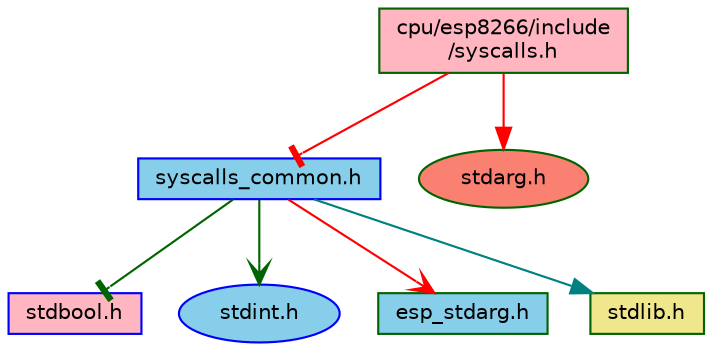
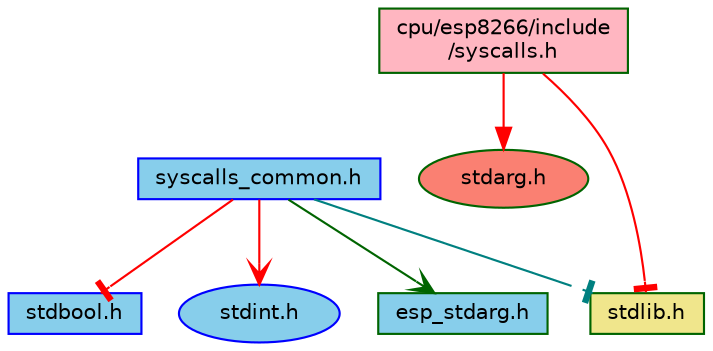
(376, 113) -> (616, 166)
(259, 231) -> (259, 231)
(352, 241) -> (352, 241)
(172, 243) -> (172, 243)
(443, 243) -> (443, 243)
(75, 314) -> (75, 314)
